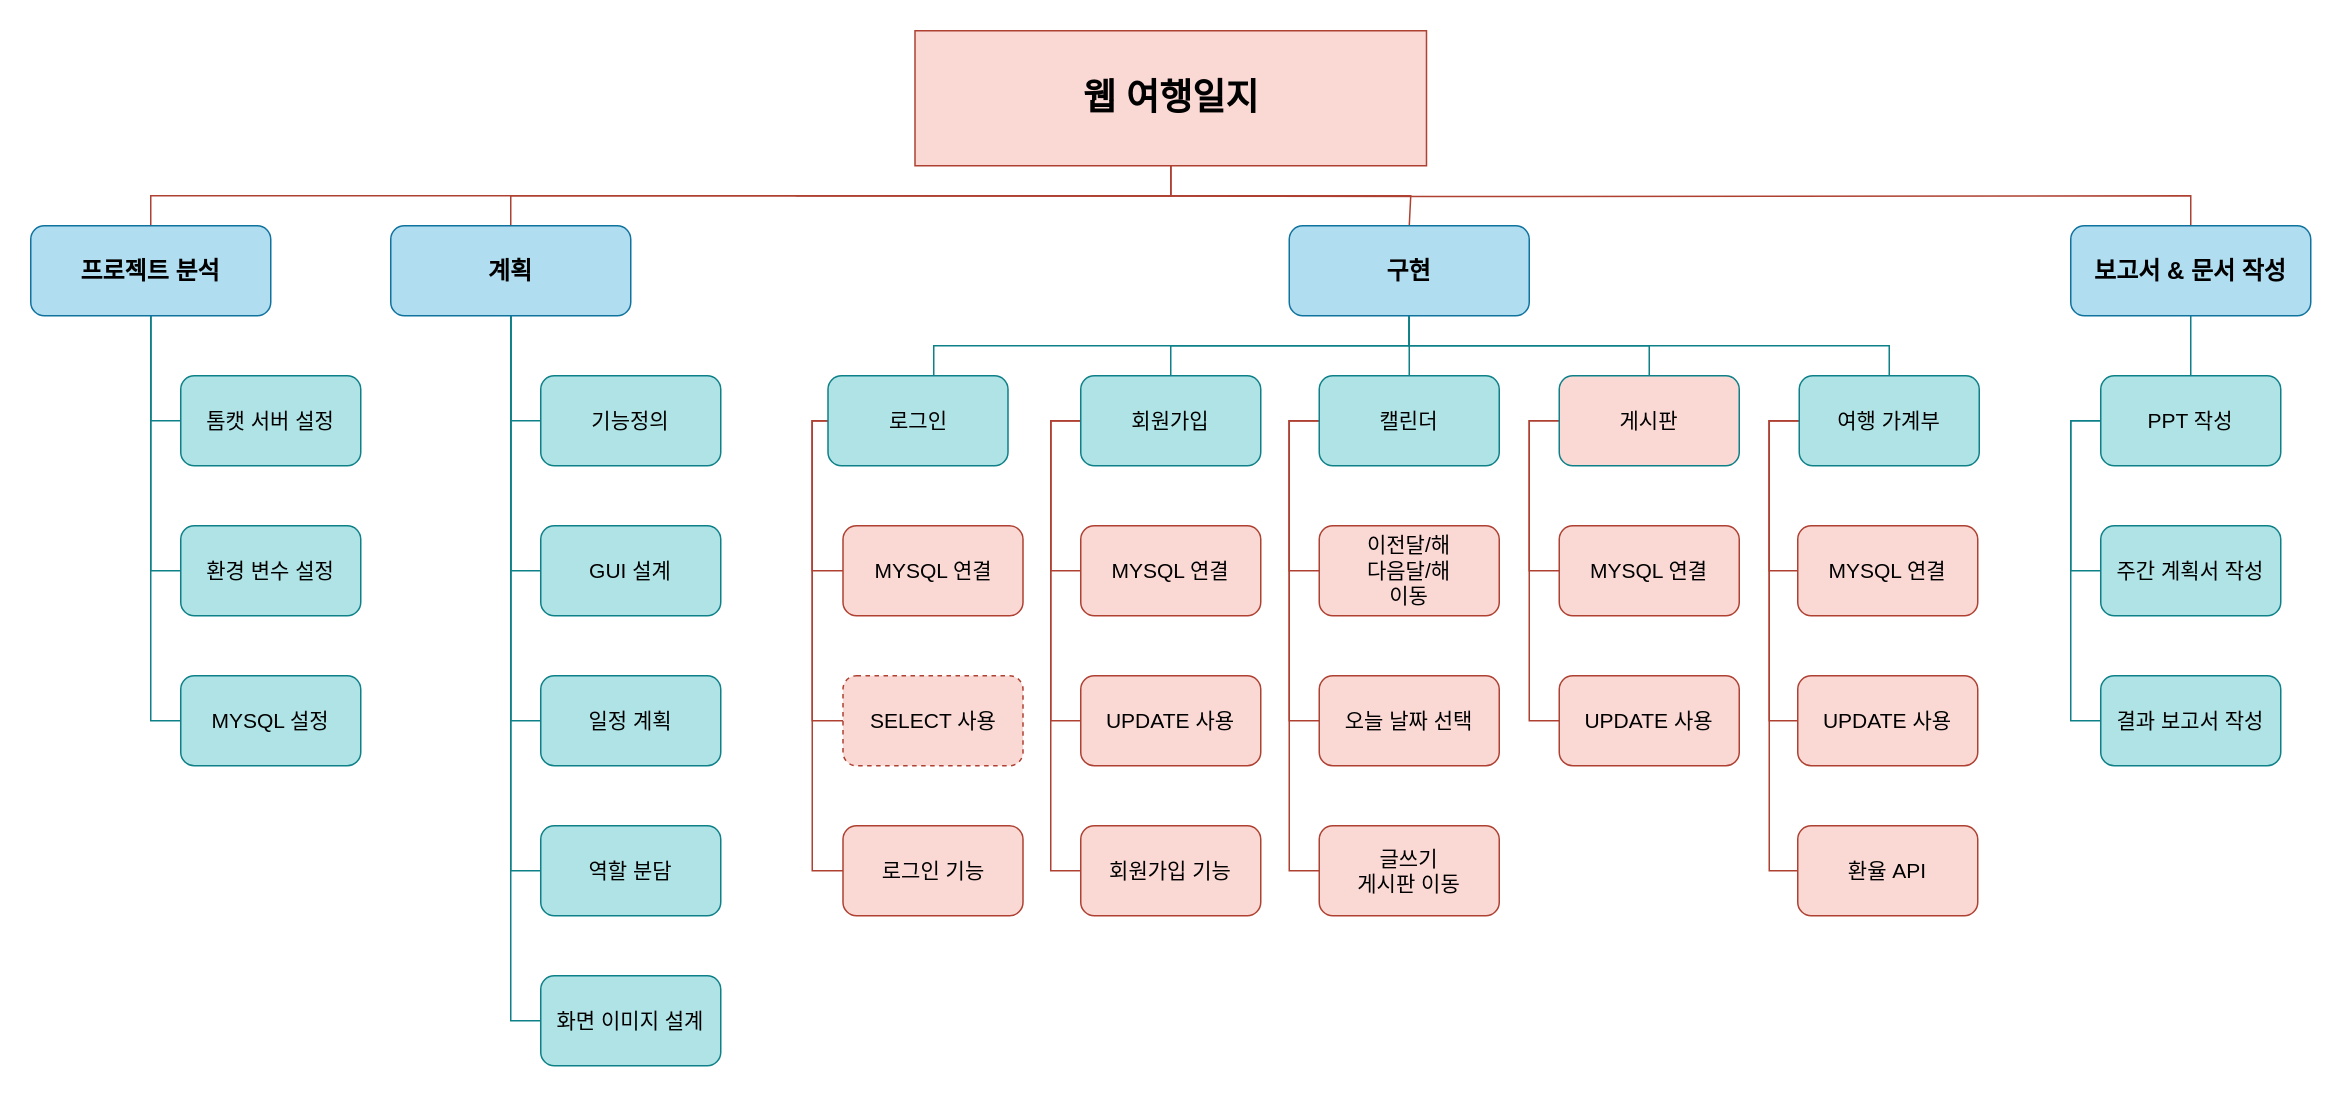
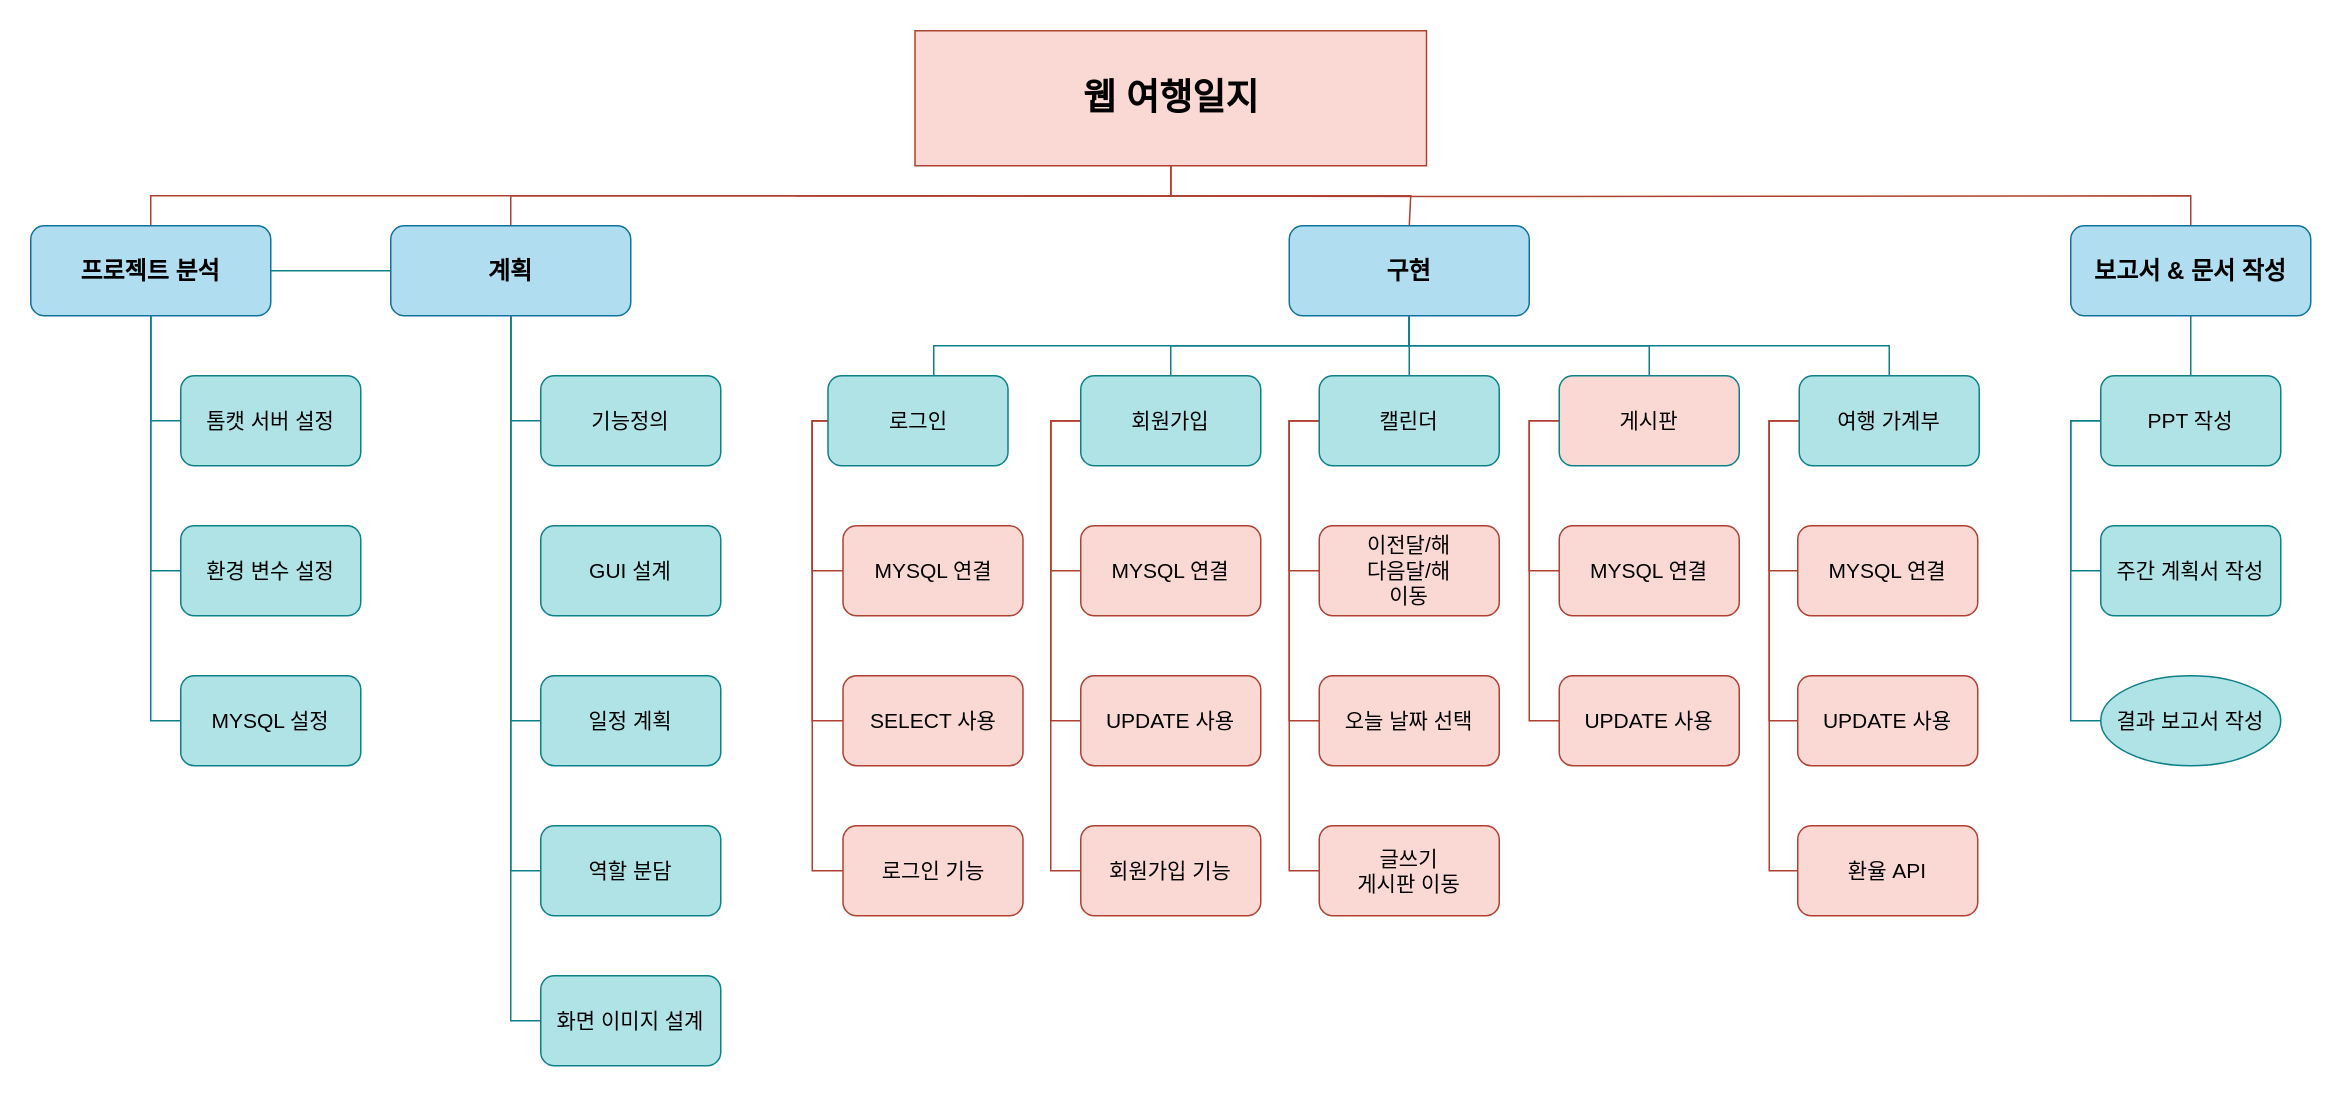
(527, 571) -> (331, 271)
(933, 721) -> (933, 721)
(2191, 721) -> (2191, 721)
